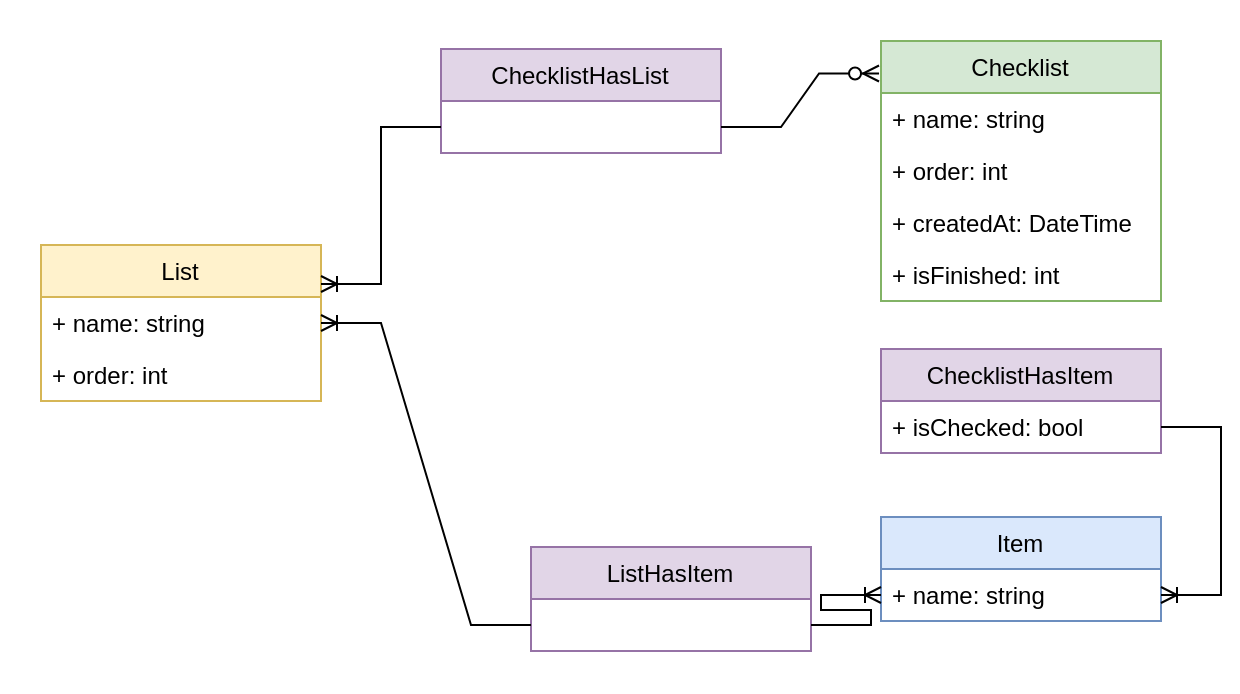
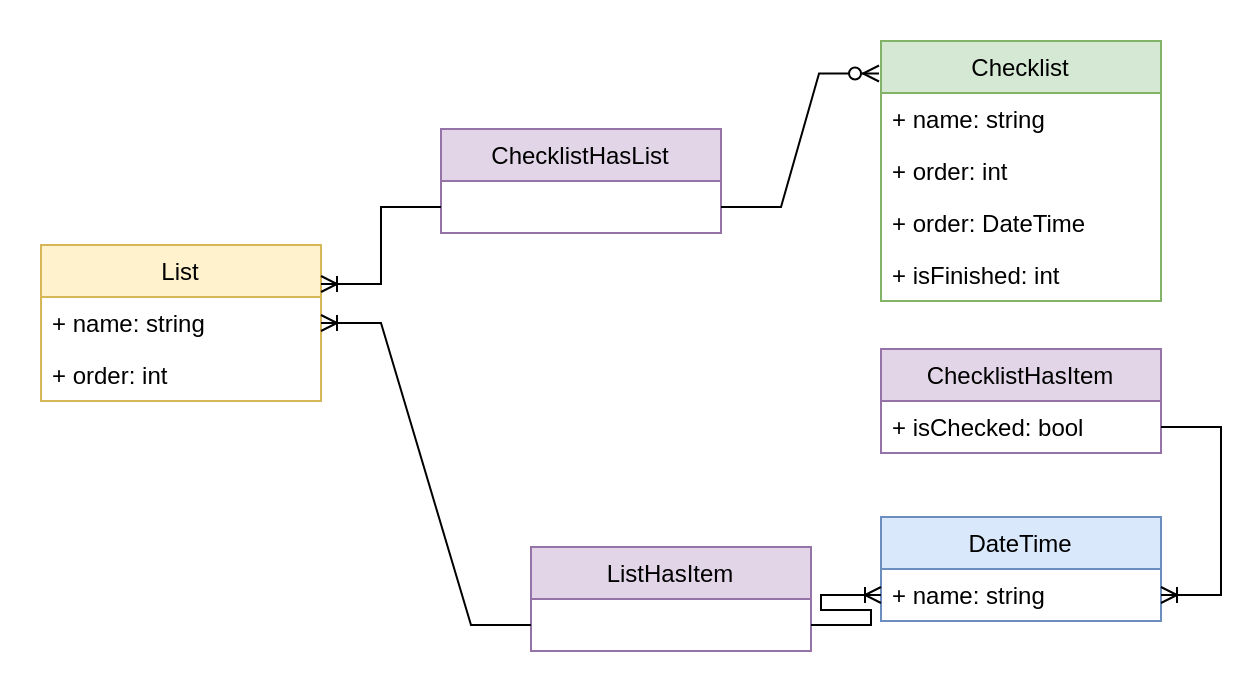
(581, 101) -> (581, 181)
(1021, 224) -> (994, 224)
(1020, 544) -> (1020, 544)
